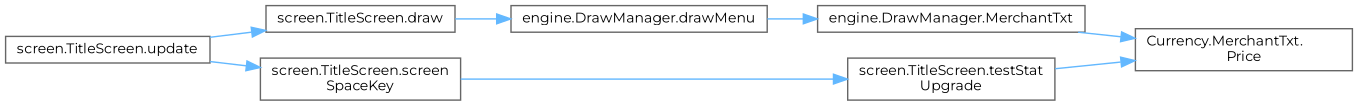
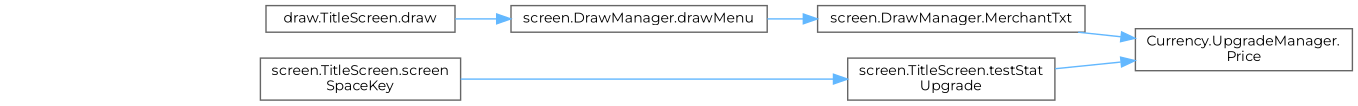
(360, 19) -> (360, 19)
(639, 19) -> (639, 19)
(951, 19) -> (951, 19)
(108, 50) -> none
(1244, 50) -> (1244, 50)
